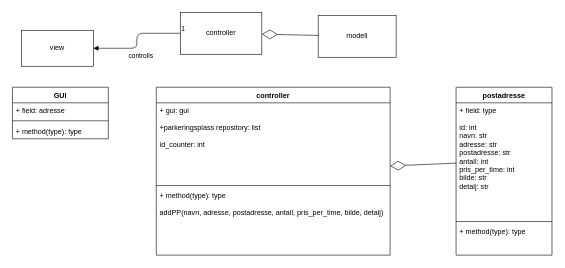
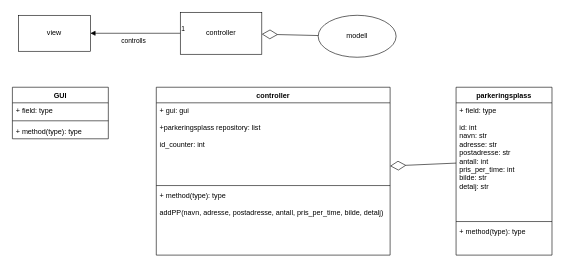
(357, 36) -> (357, 36)
(57, 48) -> (54, 33)
(504, 95) -> (504, 95)
(43, 111) -> (37, 111)
